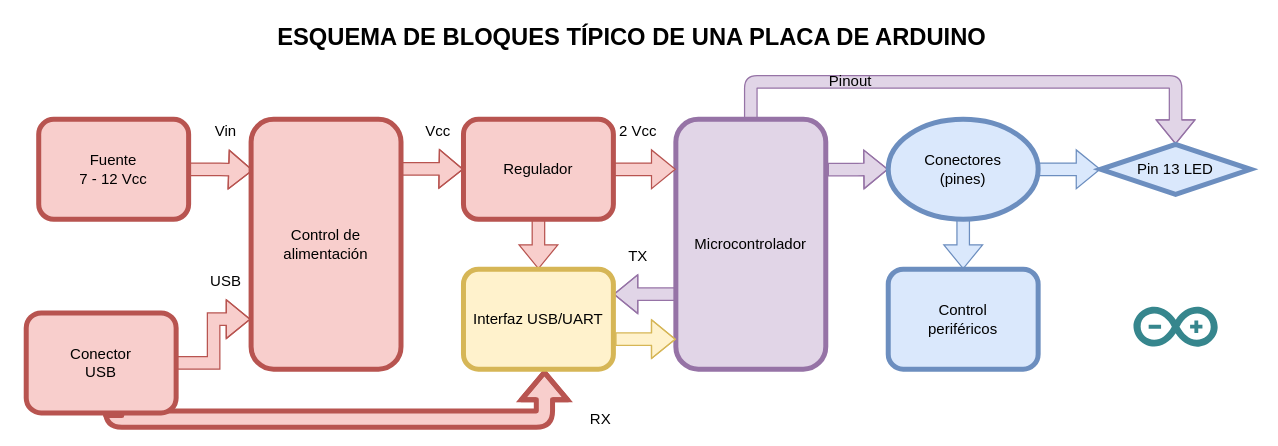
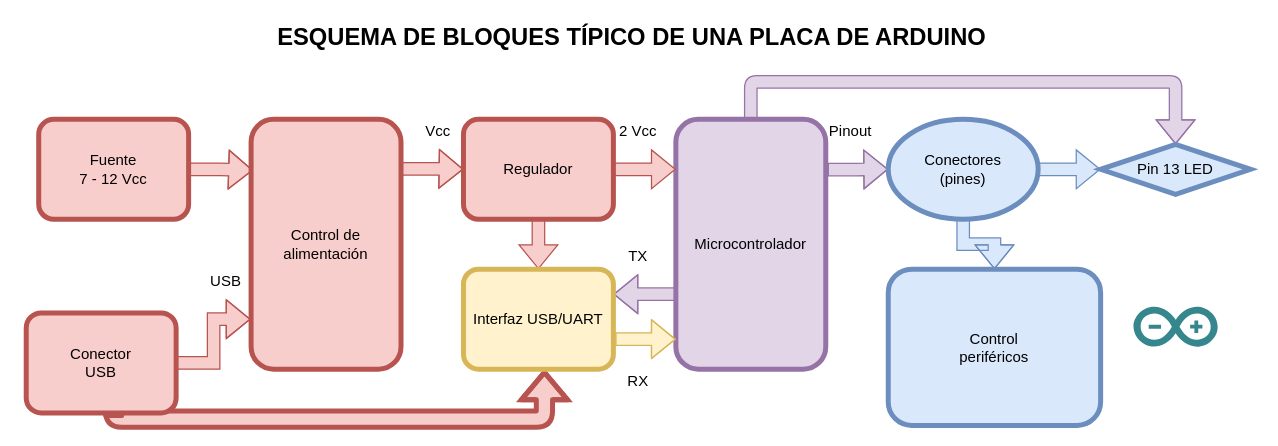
(851, 82) -> (851, 132)
(226, 132) -> none
(963, 319) -> (994, 348)
(601, 419) -> (638, 382)
